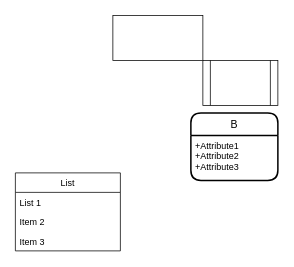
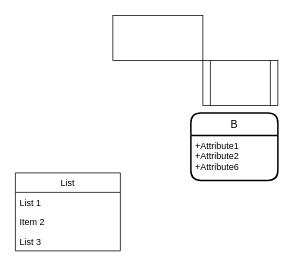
(222, 146) -> (222, 146)
(33, 242) -> (32, 242)
